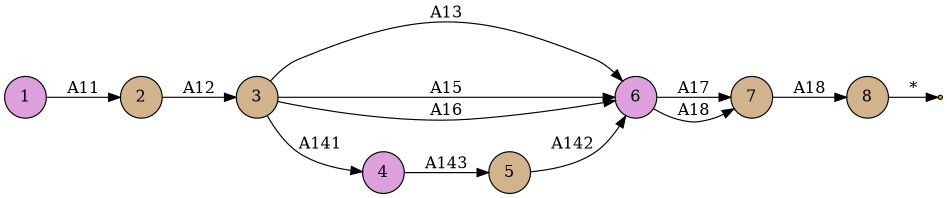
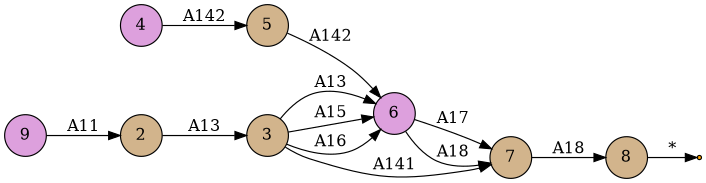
(199, 89) -> (204, 127)
(25, 97) -> (25, 136)
(302, 155) -> (380, 176)
(447, 164) -> (204, 17)
